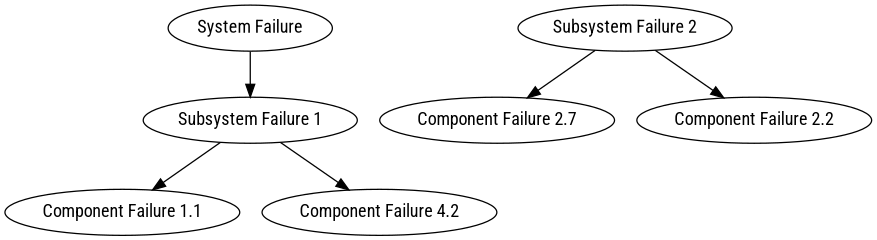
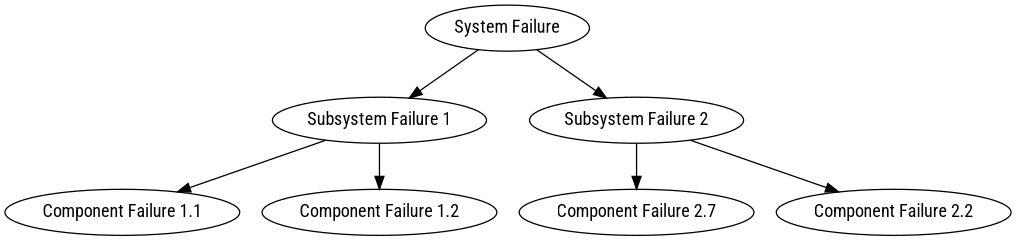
none -> (566, 70)
(379, 212) -> (379, 212)
